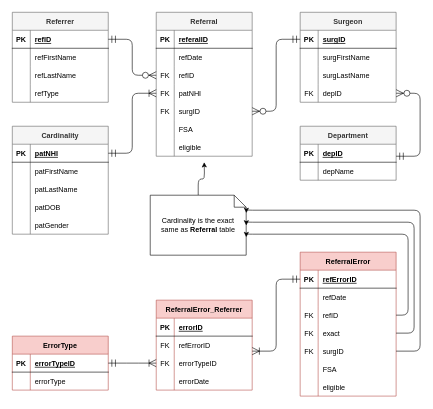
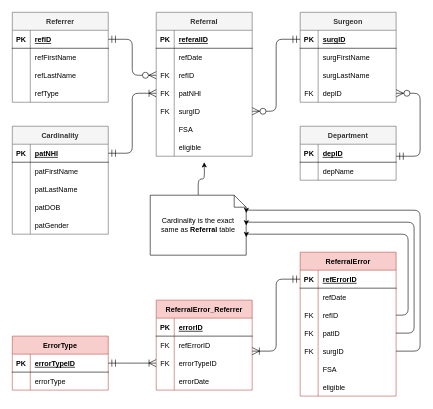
(333, 334) -> (333, 334)
